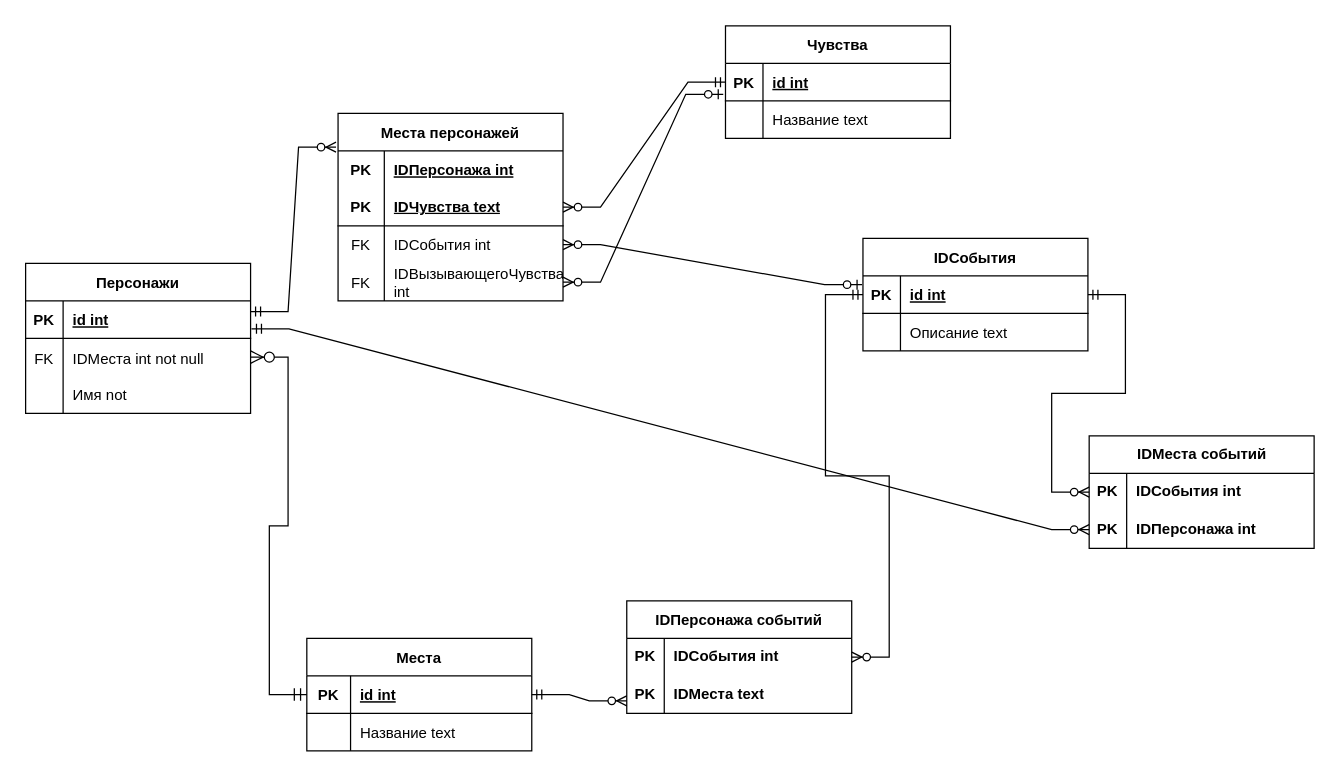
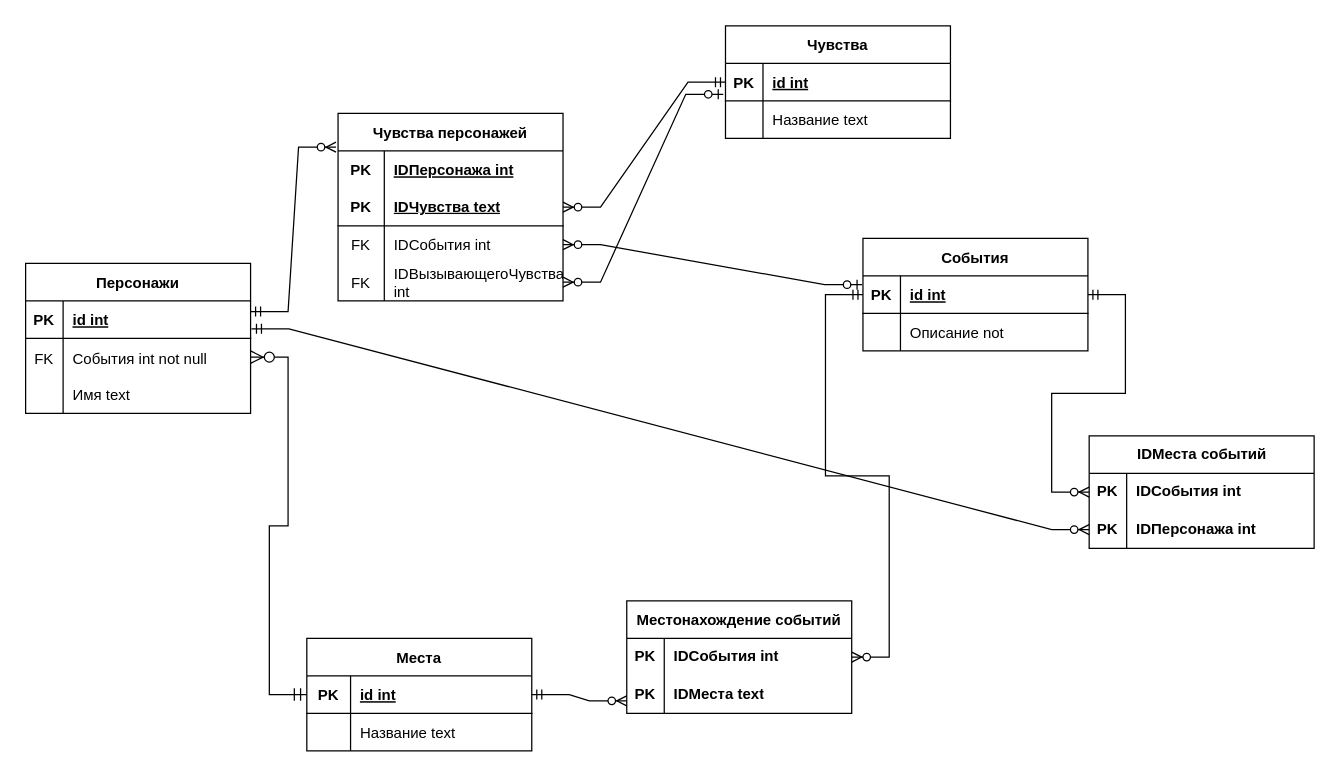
(450, 133) -> (450, 133)
(975, 258) -> (975, 258)
(963, 333) -> (958, 333)
(162, 357) -> (162, 357)
(100, 395) -> (104, 395)
(739, 620) -> (739, 620)
